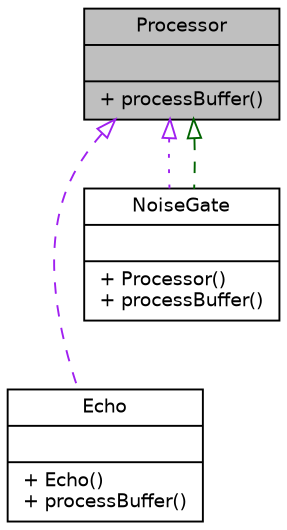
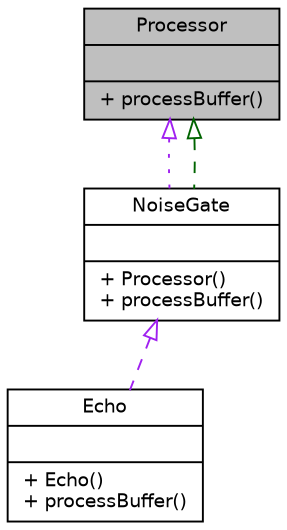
(55, 257) -> (140, 364)
